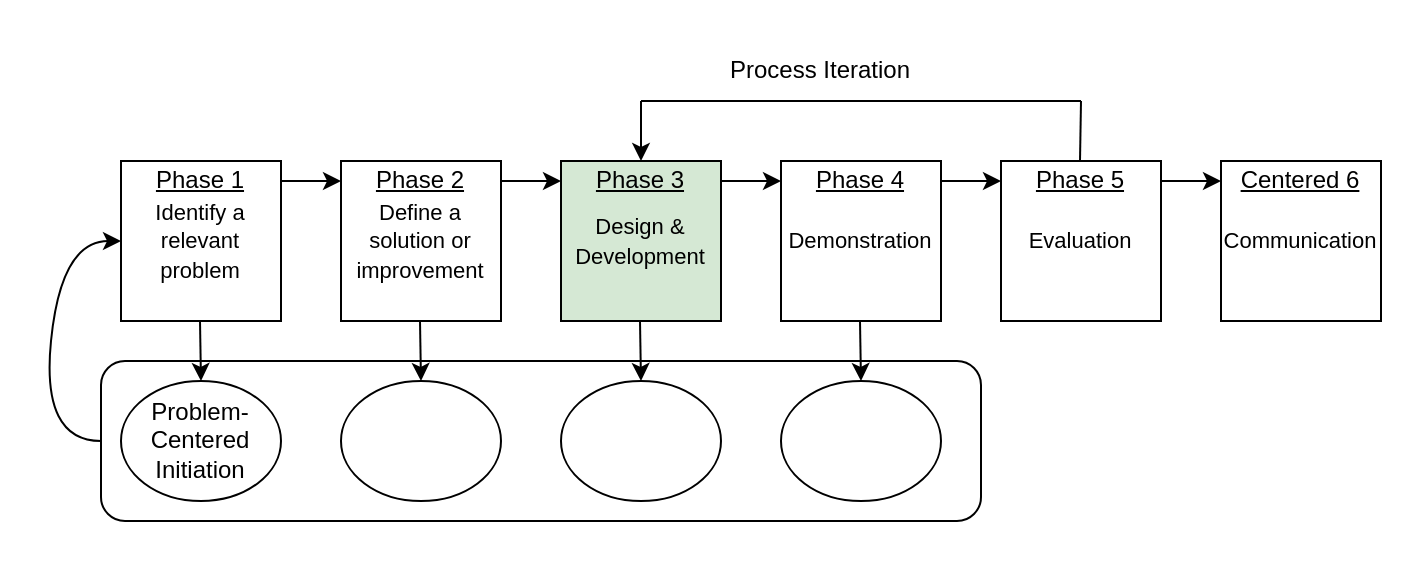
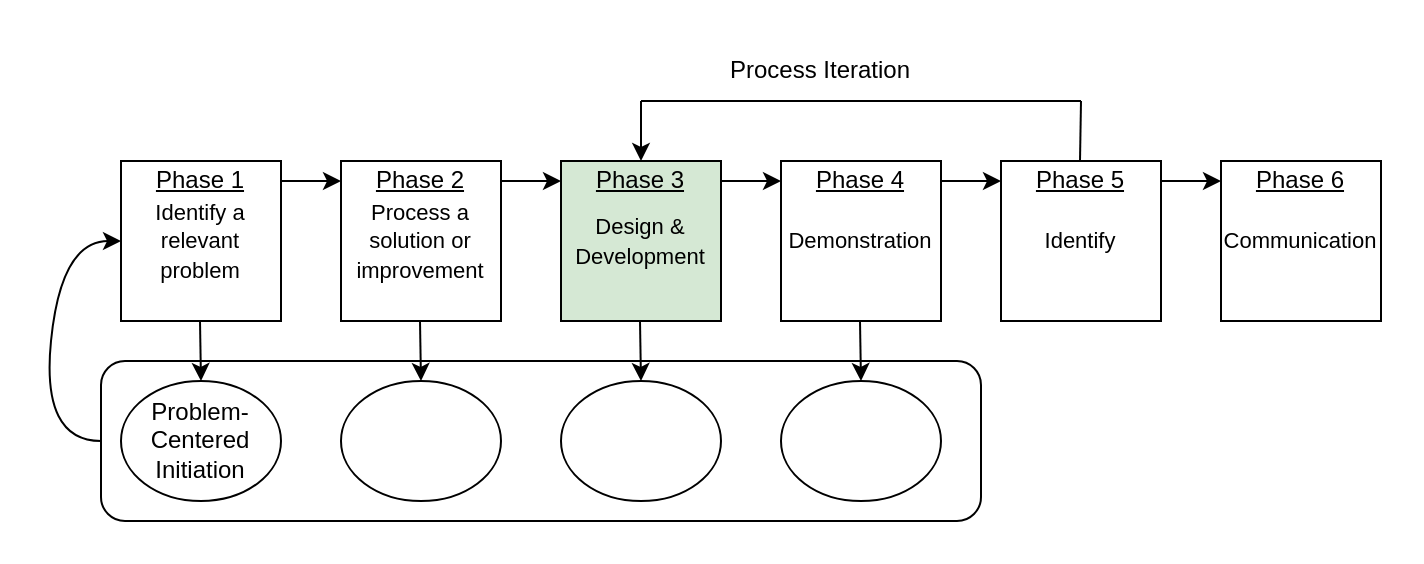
(1301, 181) -> (1301, 181)
(421, 241) -> (421, 241)
(1081, 241) -> (1081, 241)
